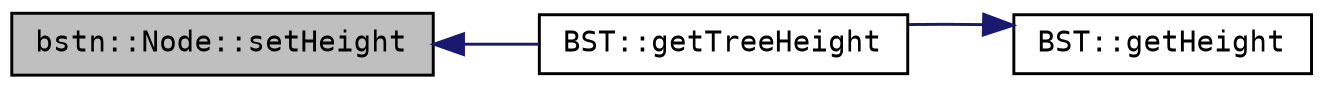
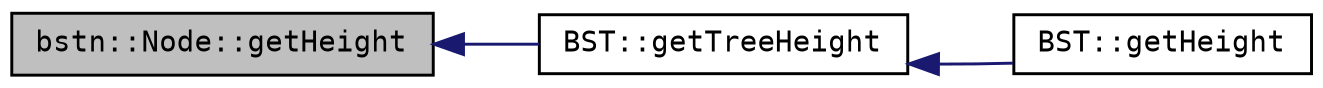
(946, 24) -> (976, 64)
(223, 44) -> (223, 44)
